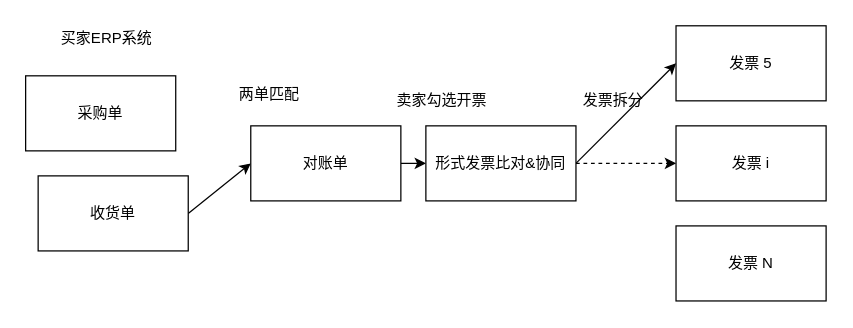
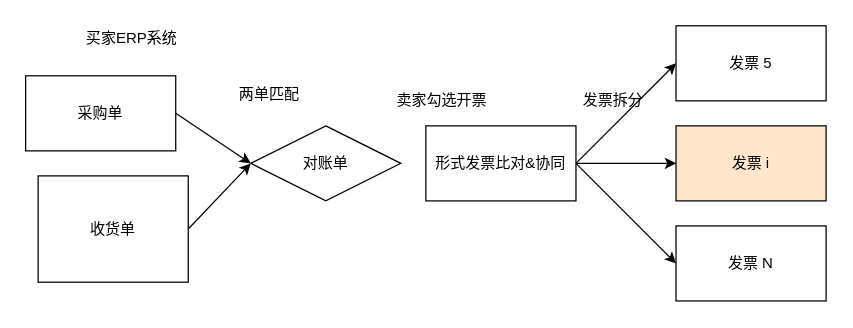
(107, 38) -> (132, 38)
none -> (210, 136)
(326, 163) -> (326, 163)
(409, 163) -> none
(622, 163) -> (622, 163)
(751, 163) -> (751, 163)
none -> (624, 211)
(113, 213) -> (113, 229)
